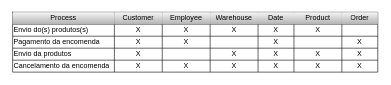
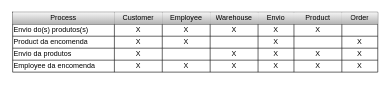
(276, 18) -> (276, 18)
(56, 42) -> (52, 42)
(61, 66) -> (53, 66)
